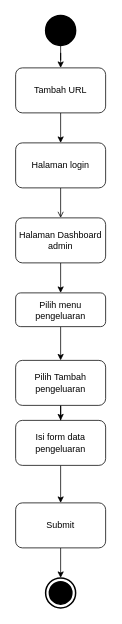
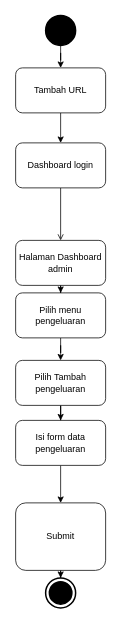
(60, 165) -> (60, 165)
(60, 240) -> (60, 263)
(60, 310) -> (60, 315)
(60, 525) -> (60, 537)
